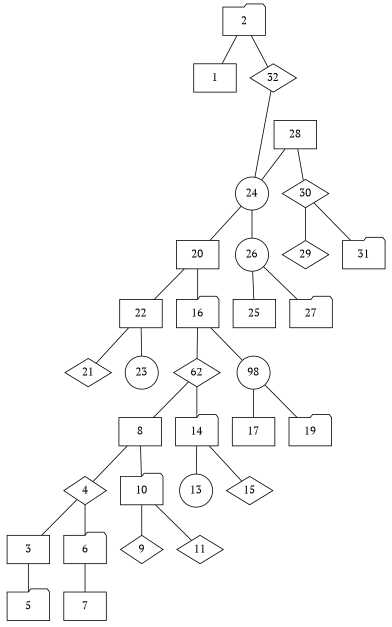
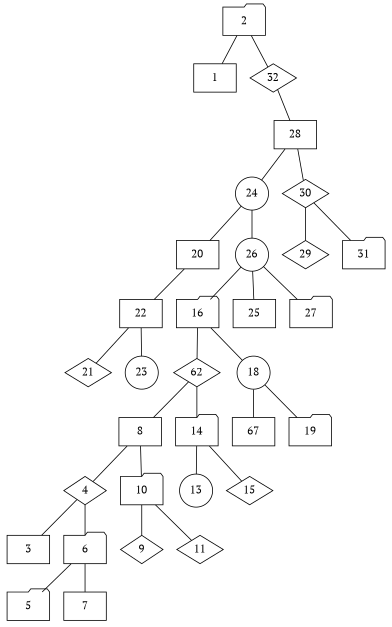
(263, 134) -> (284, 105)
(198, 284) -> (226, 283)
(254, 373) -> (254, 373)
(254, 432) -> (254, 432)
(28, 578) -> (57, 578)
